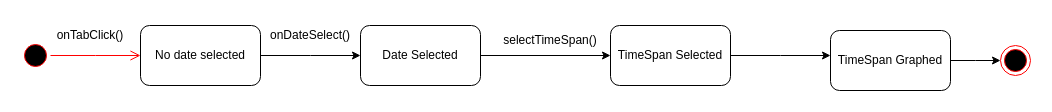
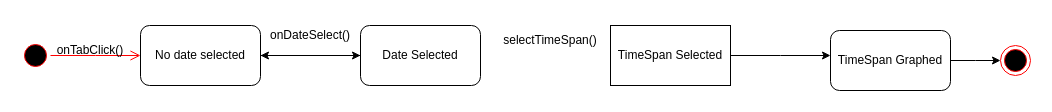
(91, 36) -> (91, 51)
(542, 56) -> (359, 56)
(671, 56) -> (671, 56)
